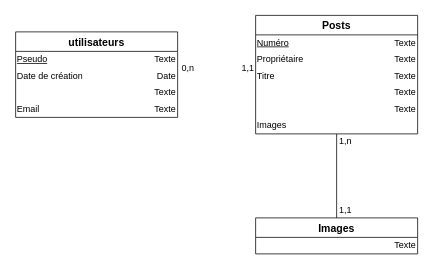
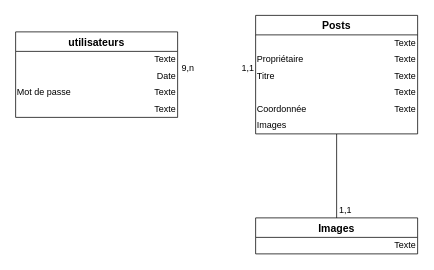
(300, 43) -> none
(60, 60) -> none
(188, 68) -> (188, 68)
(60, 76) -> none
none -> (60, 93)
(60, 109) -> none
none -> (300, 109)
(345, 141) -> none
